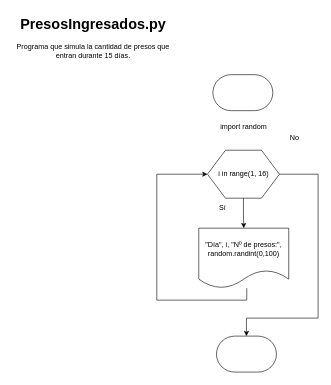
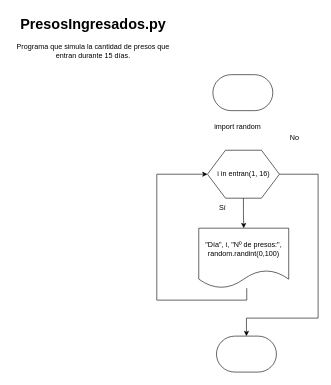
(244, 127) -> (238, 127)
(244, 174) -> (244, 174)
